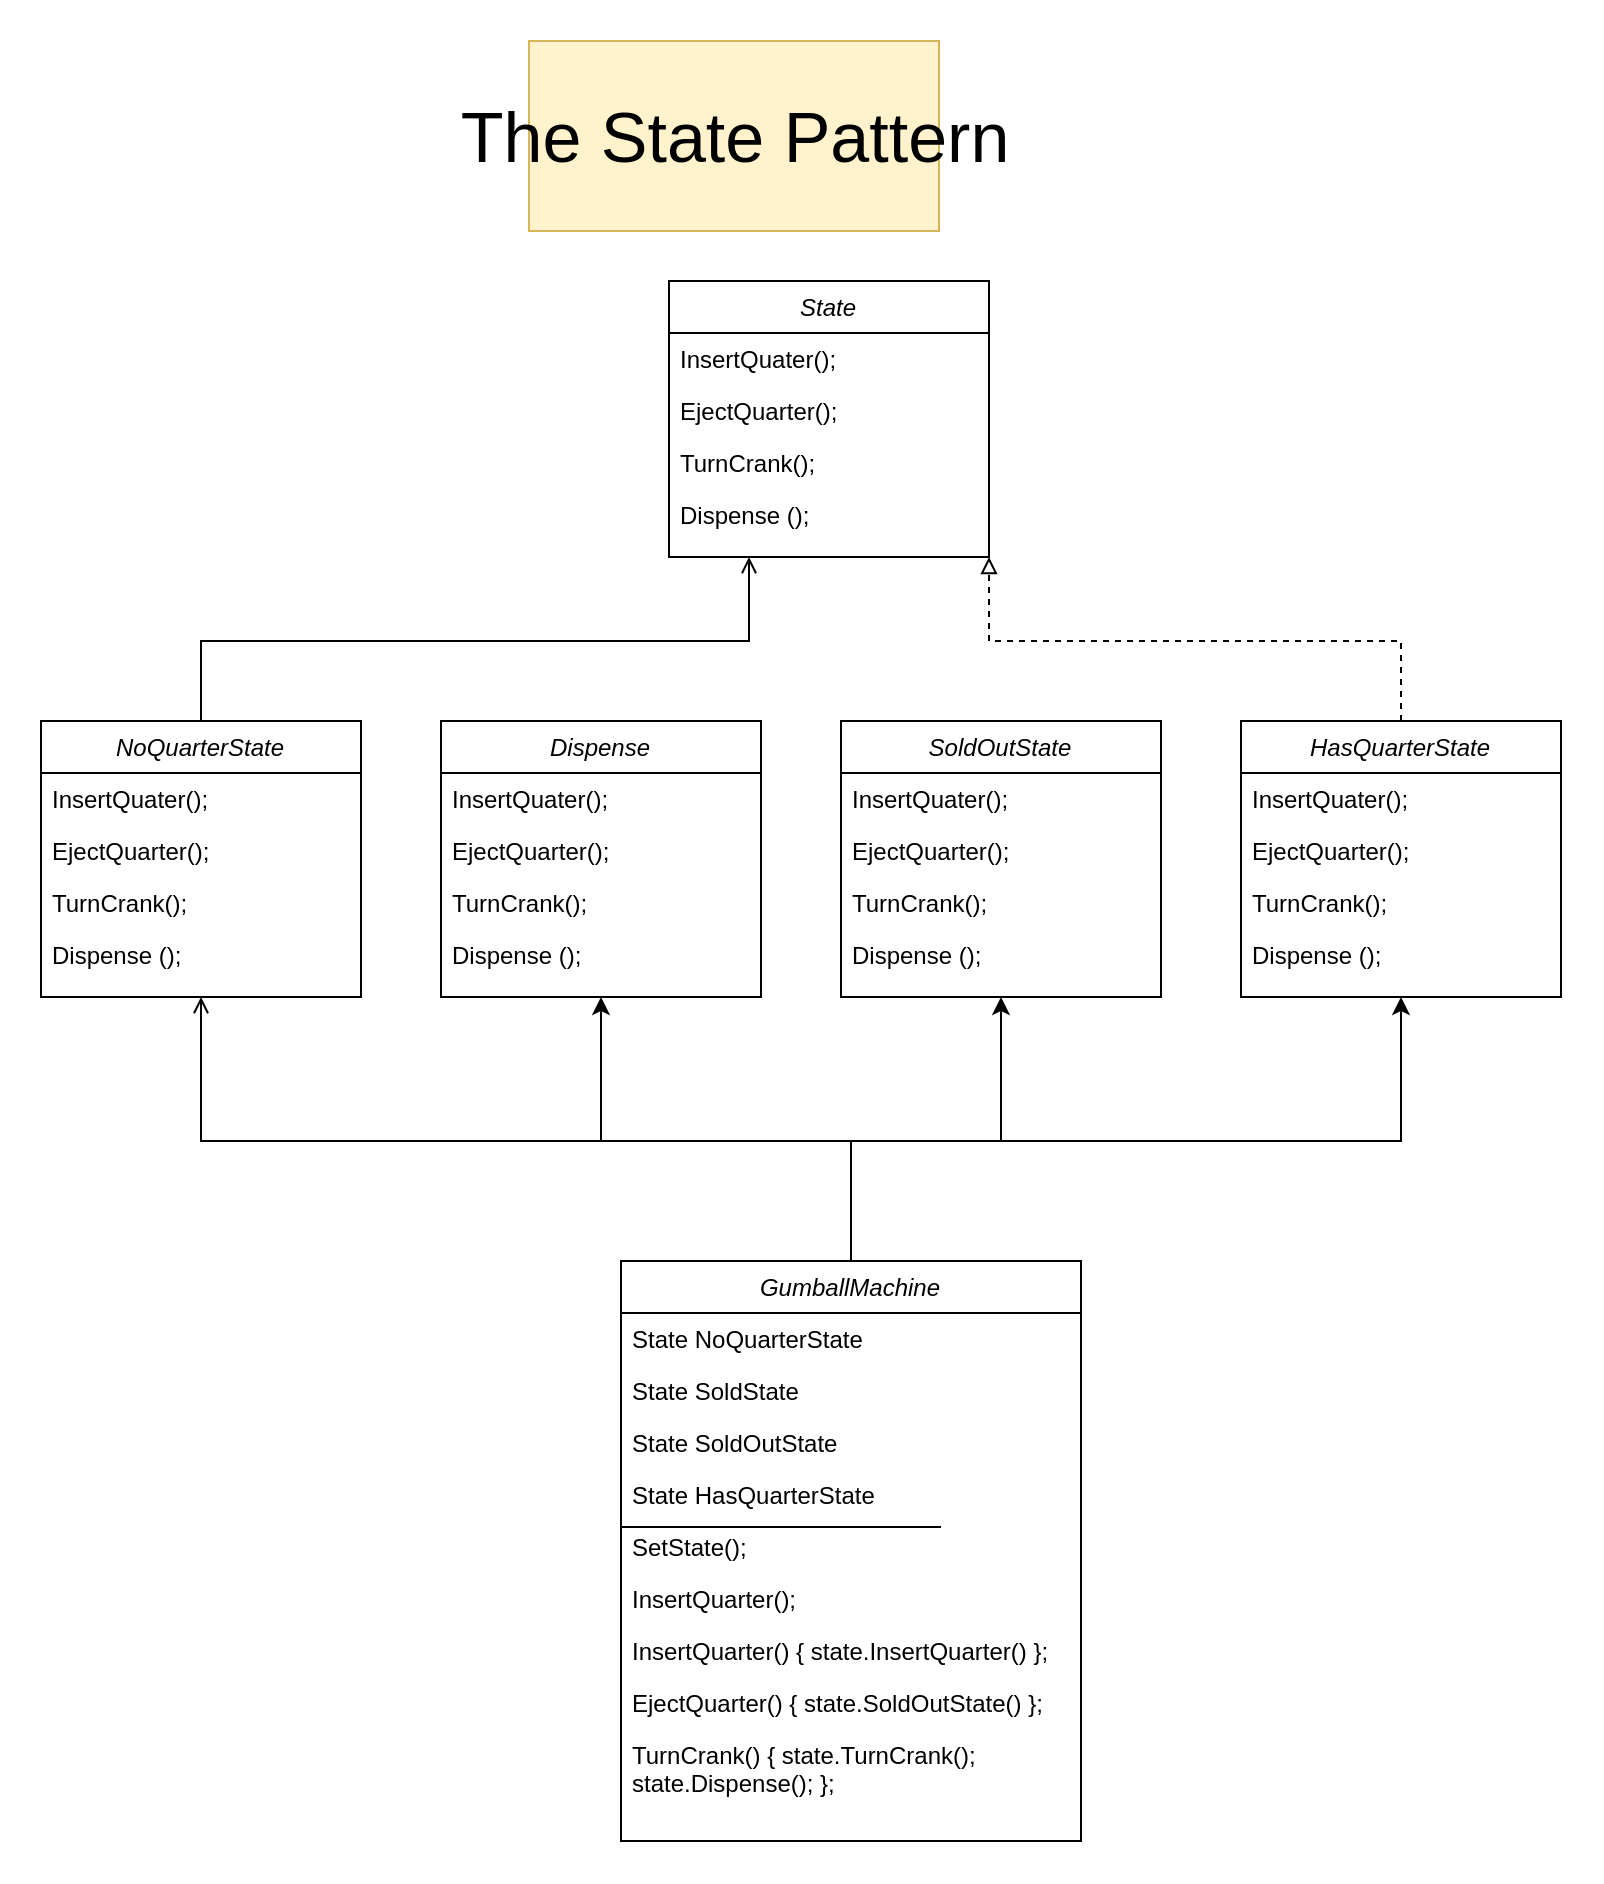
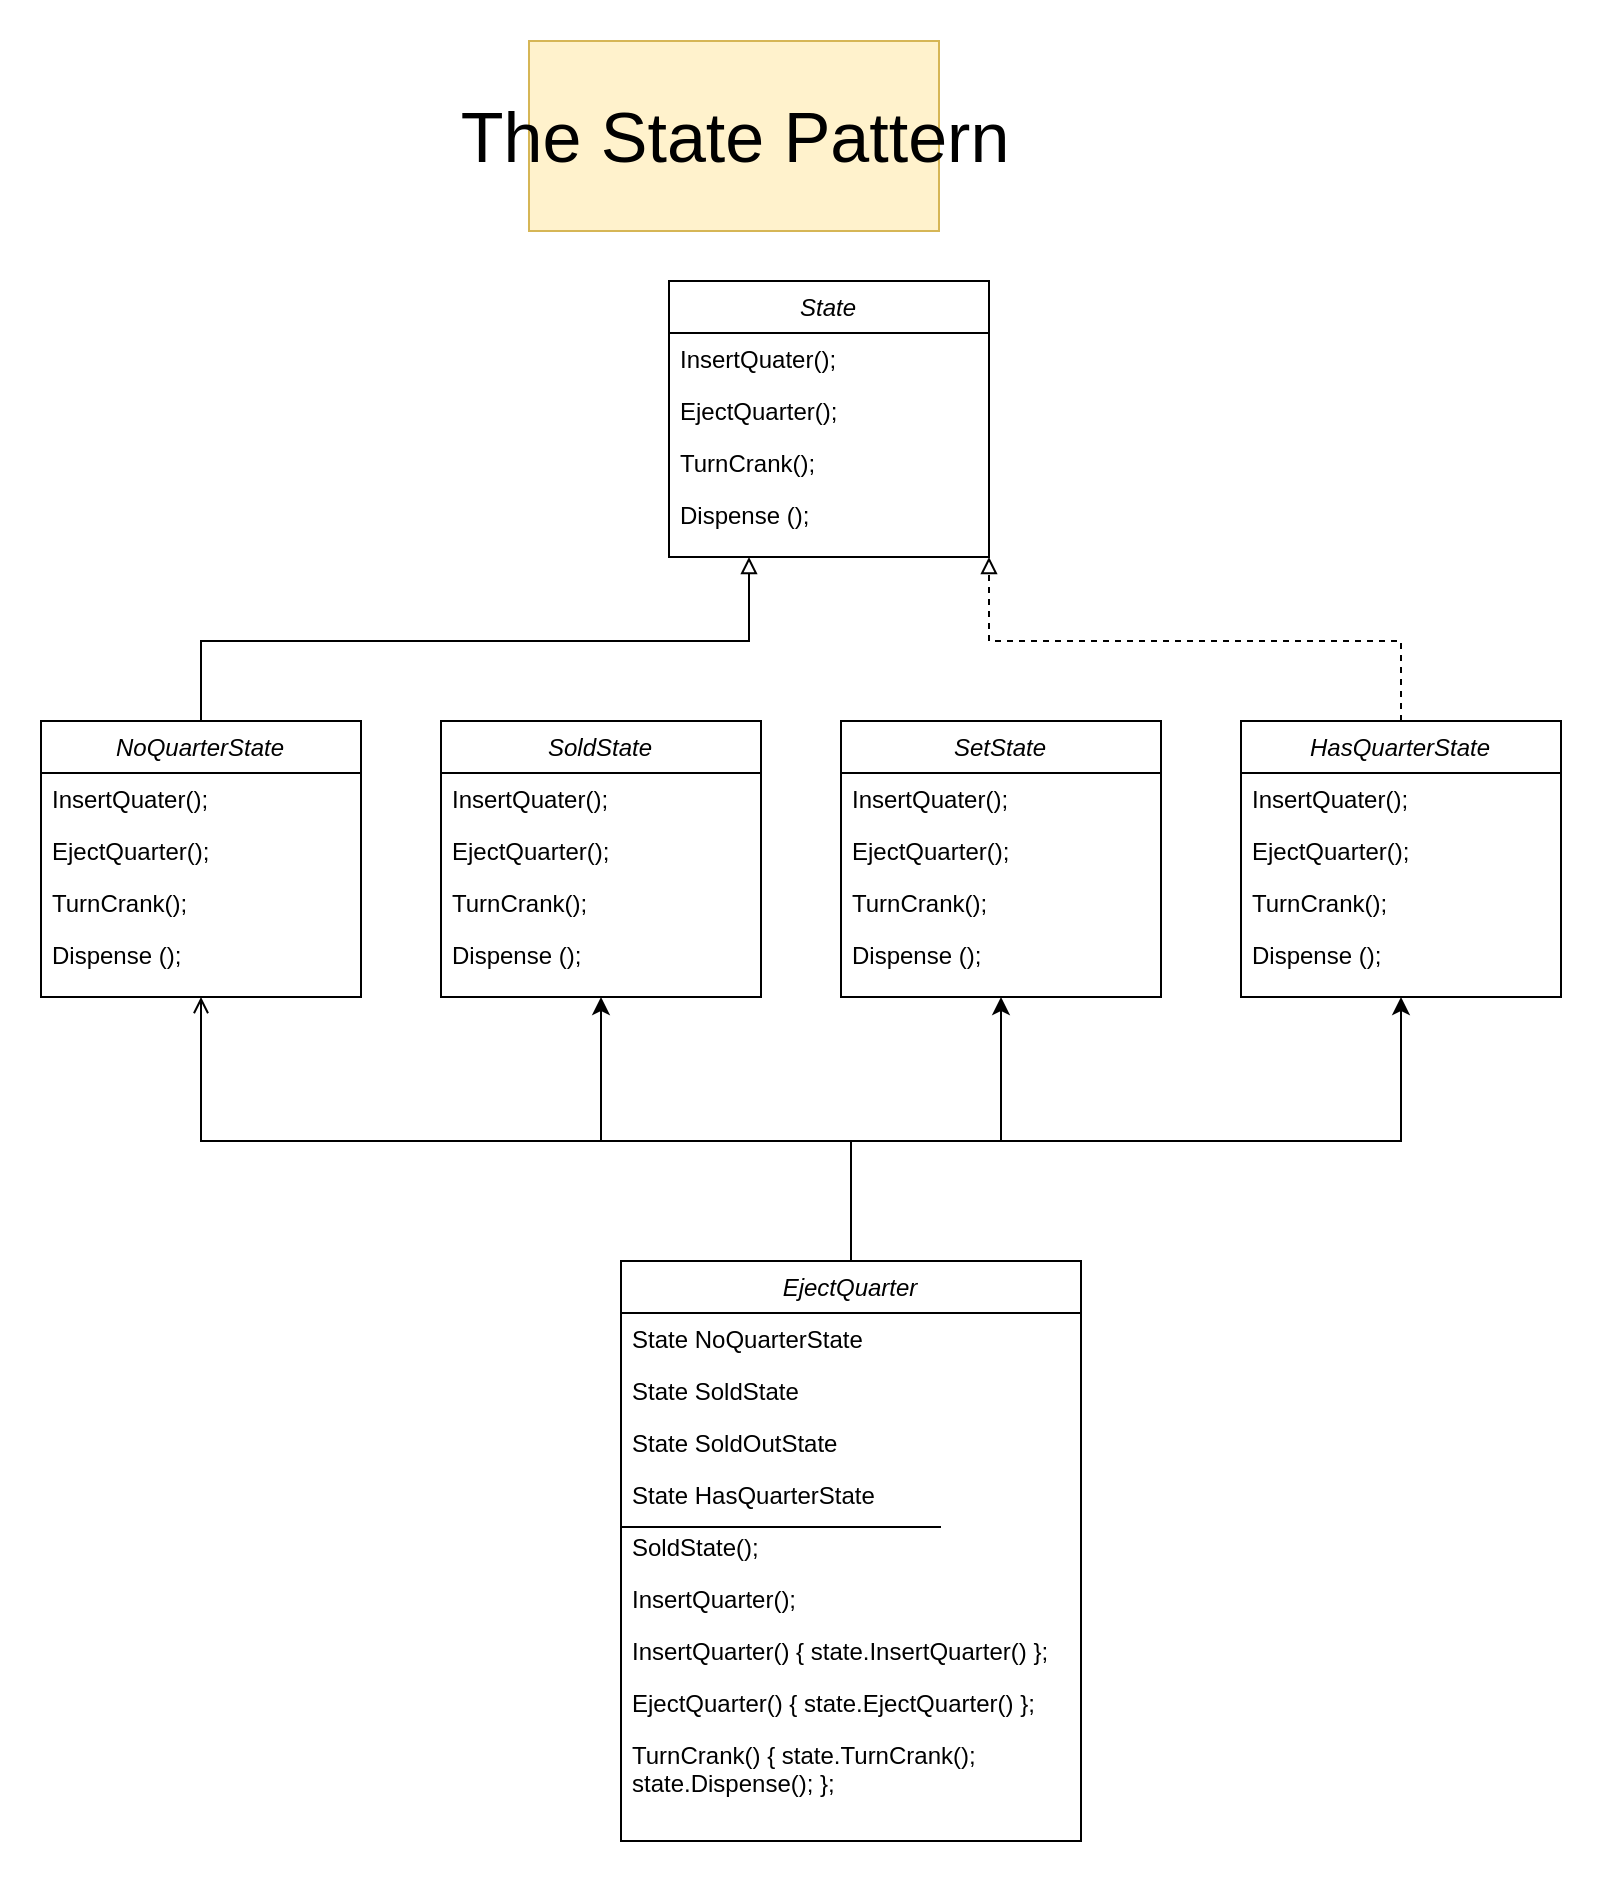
(749, 569) -> (749, 574)
(600, 748) -> (600, 748)
(1000, 748) -> (1000, 748)
(850, 1288) -> (850, 1288)
(703, 1548) -> (706, 1548)
(882, 1704) -> (885, 1704)
